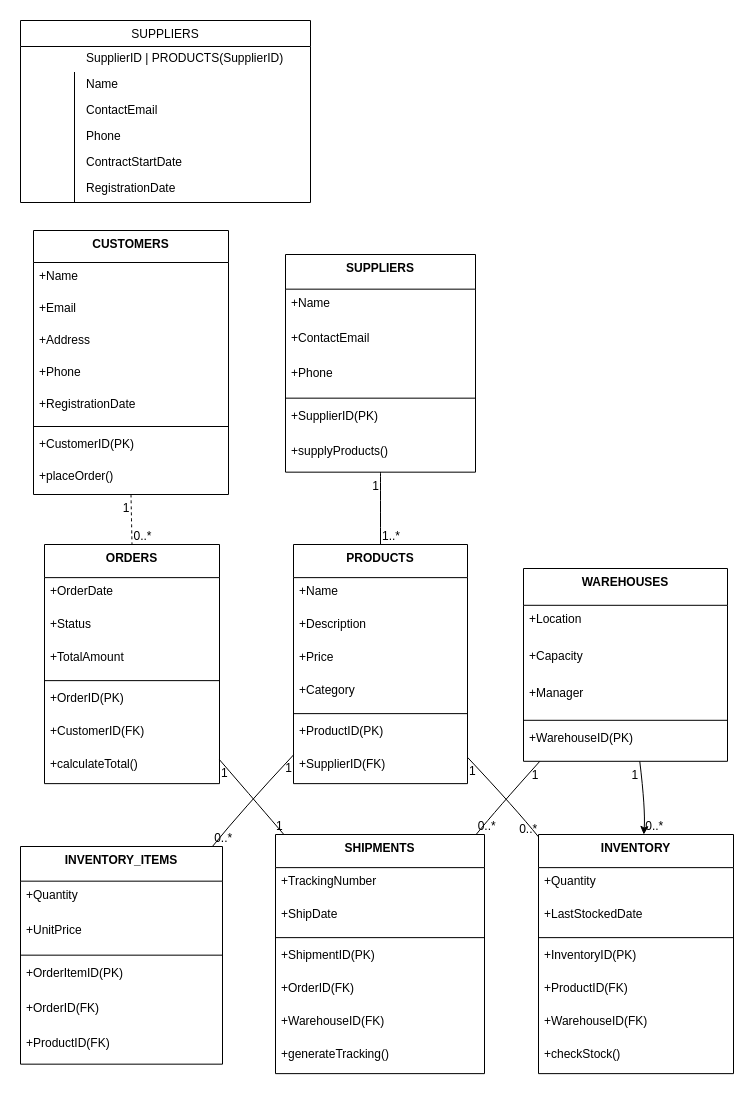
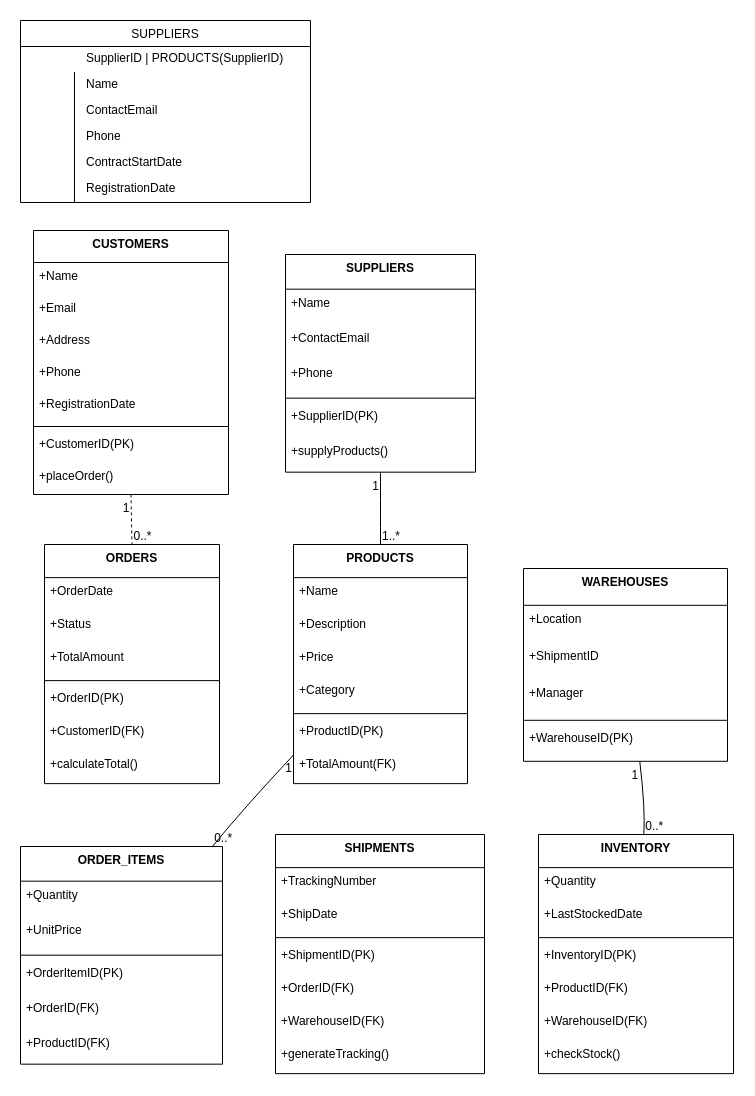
(558, 656) -> (564, 656)
(346, 764) -> (351, 764)
(251, 796) -> none
(504, 797) -> none
(507, 798) -> none
(644, 826) -> (644, 829)
(121, 860) -> (121, 860)
